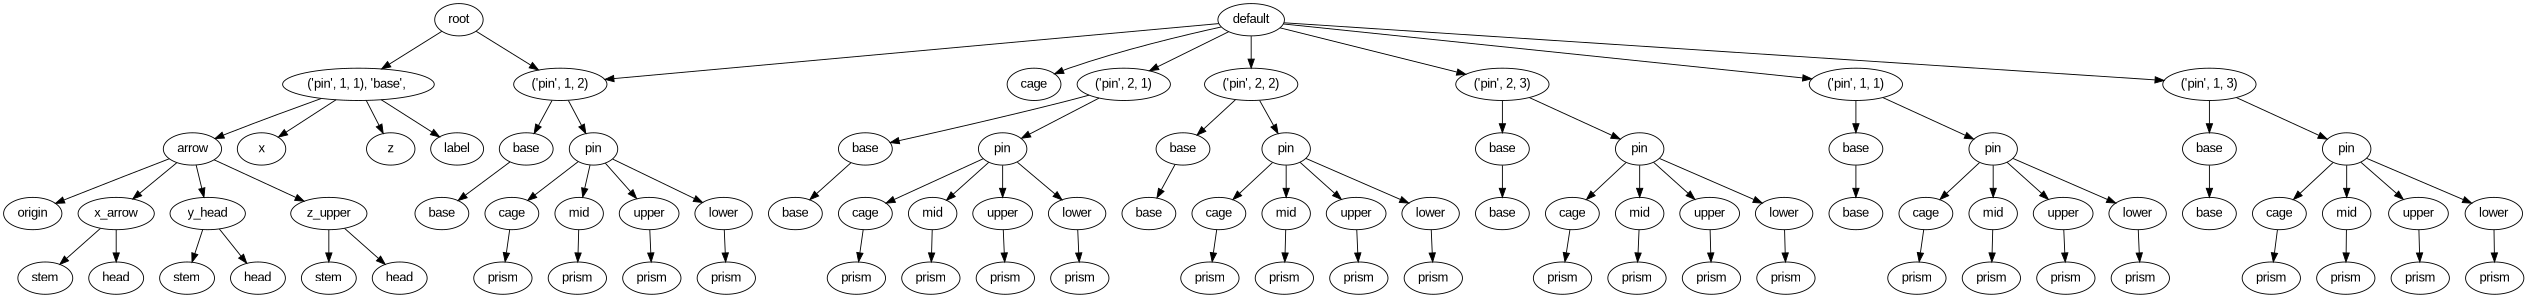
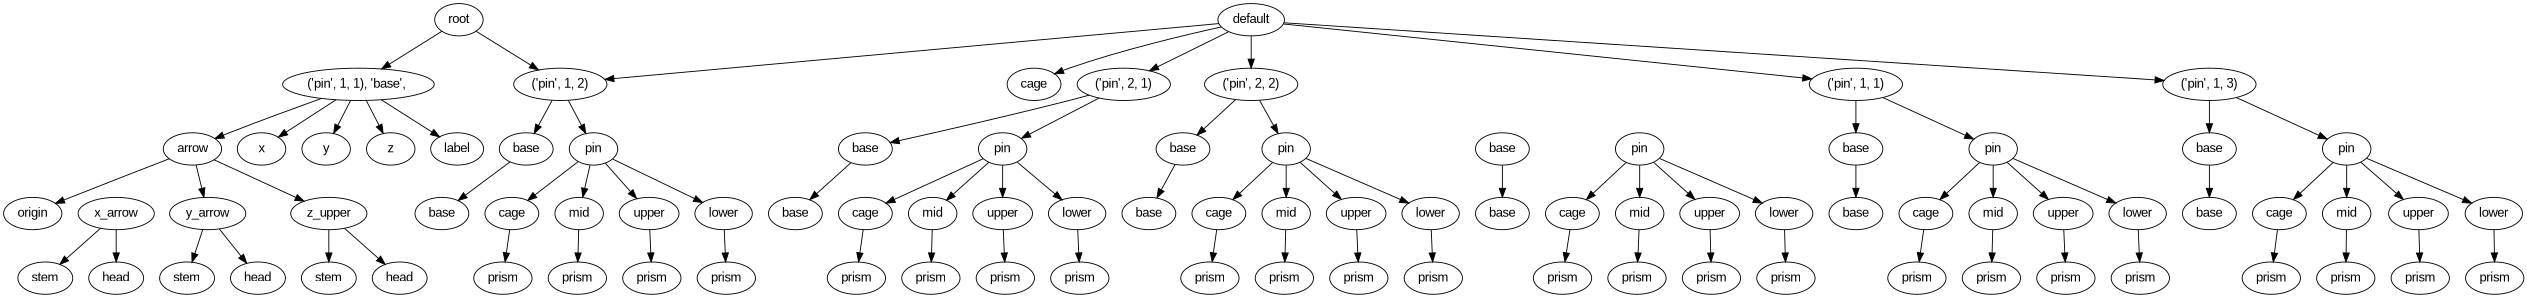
(1502, 84) -> none
none -> (326, 149)
(158, 178) -> none
(208, 214) -> (208, 214)
